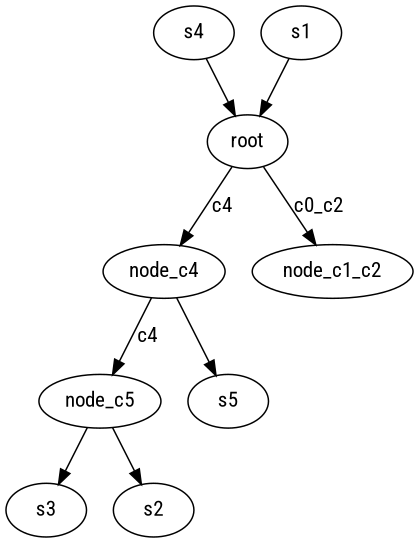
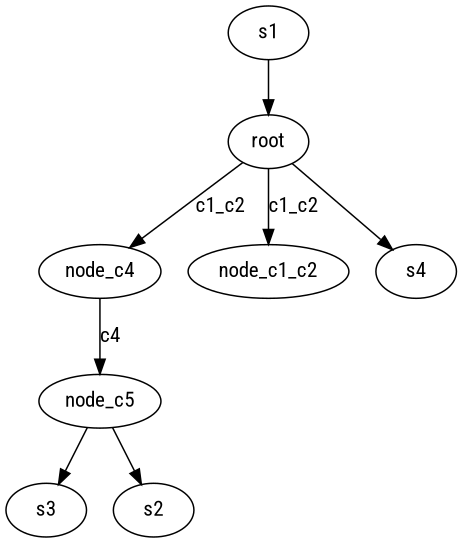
(217, 80) -> (336, 202)
(222, 207) -> (221, 207)
(319, 207) -> (294, 207)
(228, 401) -> none
